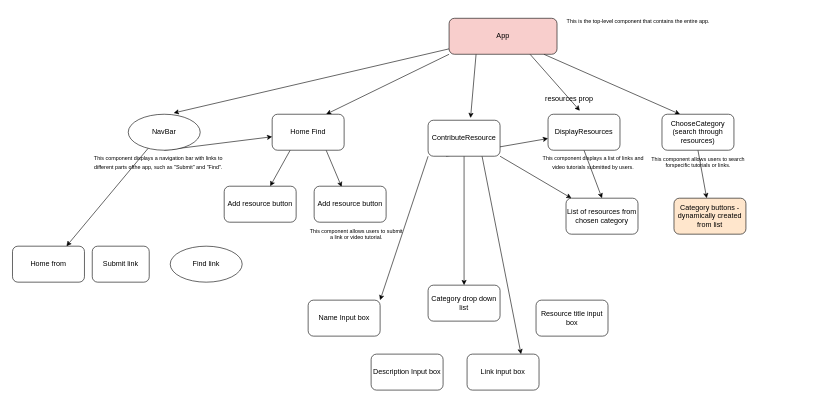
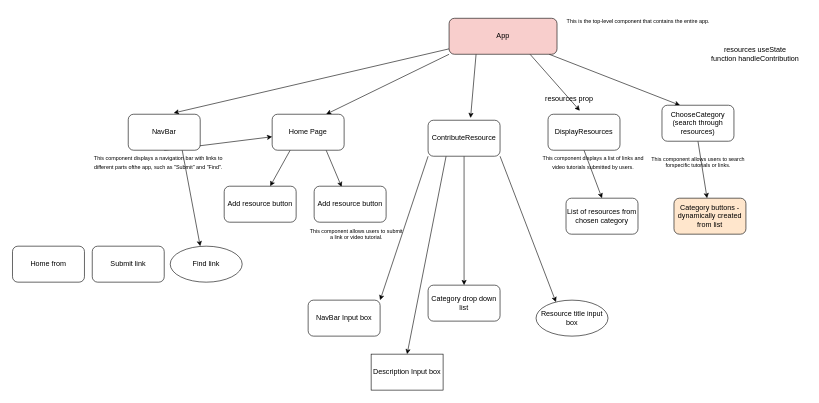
none -> (755, 54)
(164, 132) -> (164, 132)
(308, 132) -> (308, 132)
(698, 132) -> (698, 123)
(522, 143) -> (427, 253)
(534, 176) -> (527, 227)
none -> (191, 196)
(103, 202) -> none
(501, 253) -> none
(121, 264) -> (128, 264)
(344, 318) -> (344, 318)
(572, 318) -> (572, 318)
(407, 372) -> (407, 372)
(503, 372) -> none
